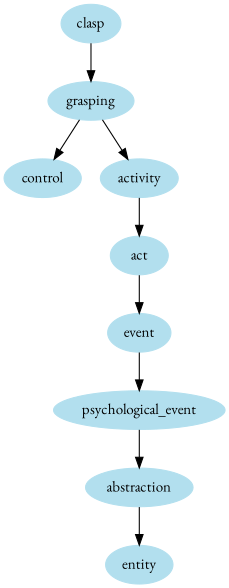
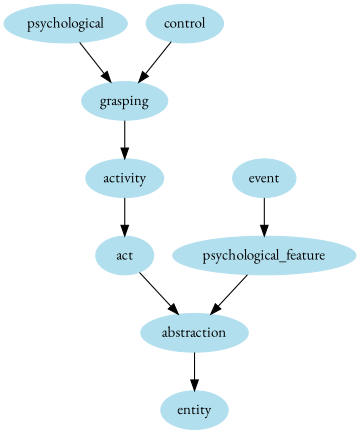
(91, 24) -> (66, 24)
(70, 135) -> (158, 58)
(139, 289) -> (155, 289)
(139, 410) -> (264, 256)
